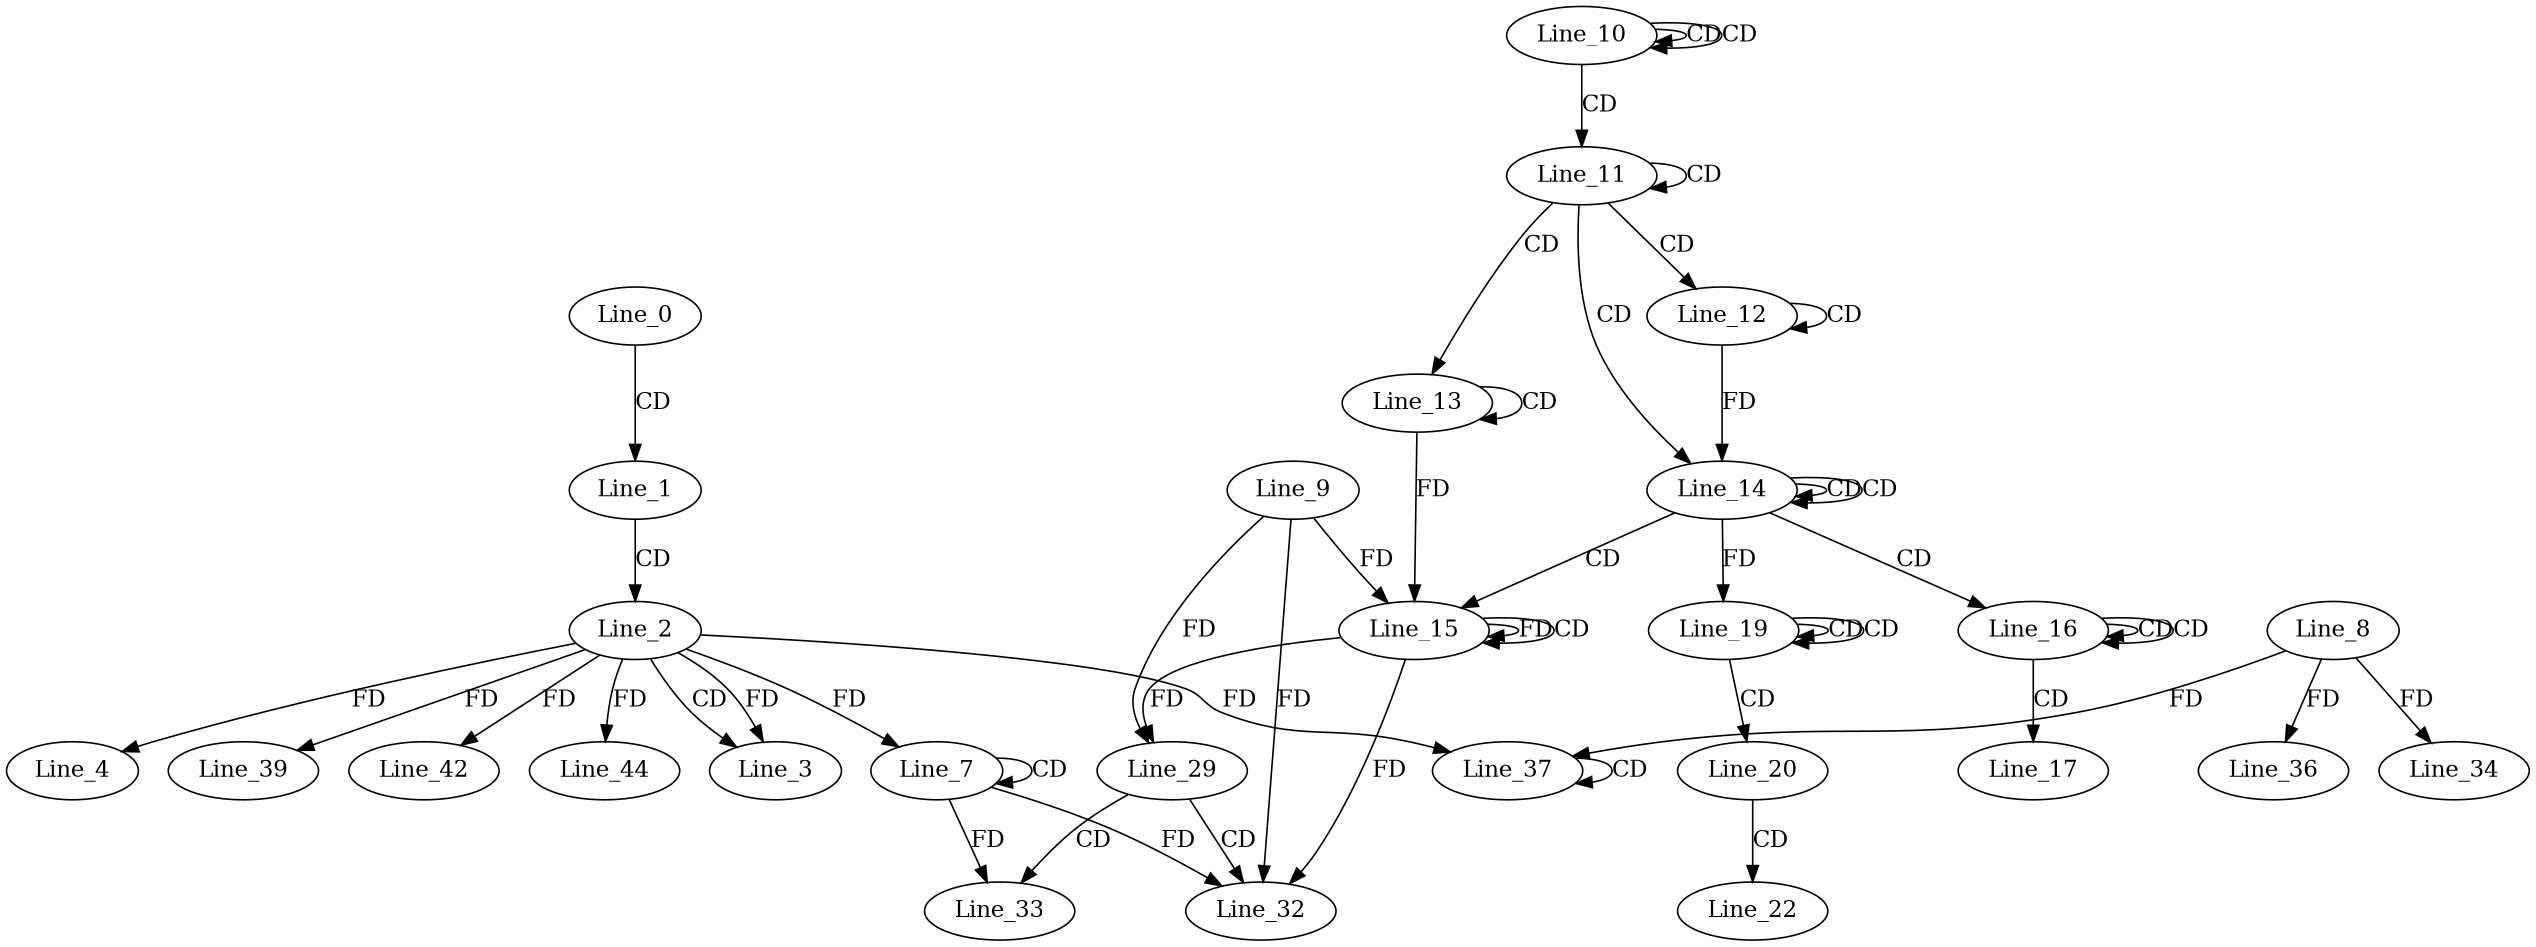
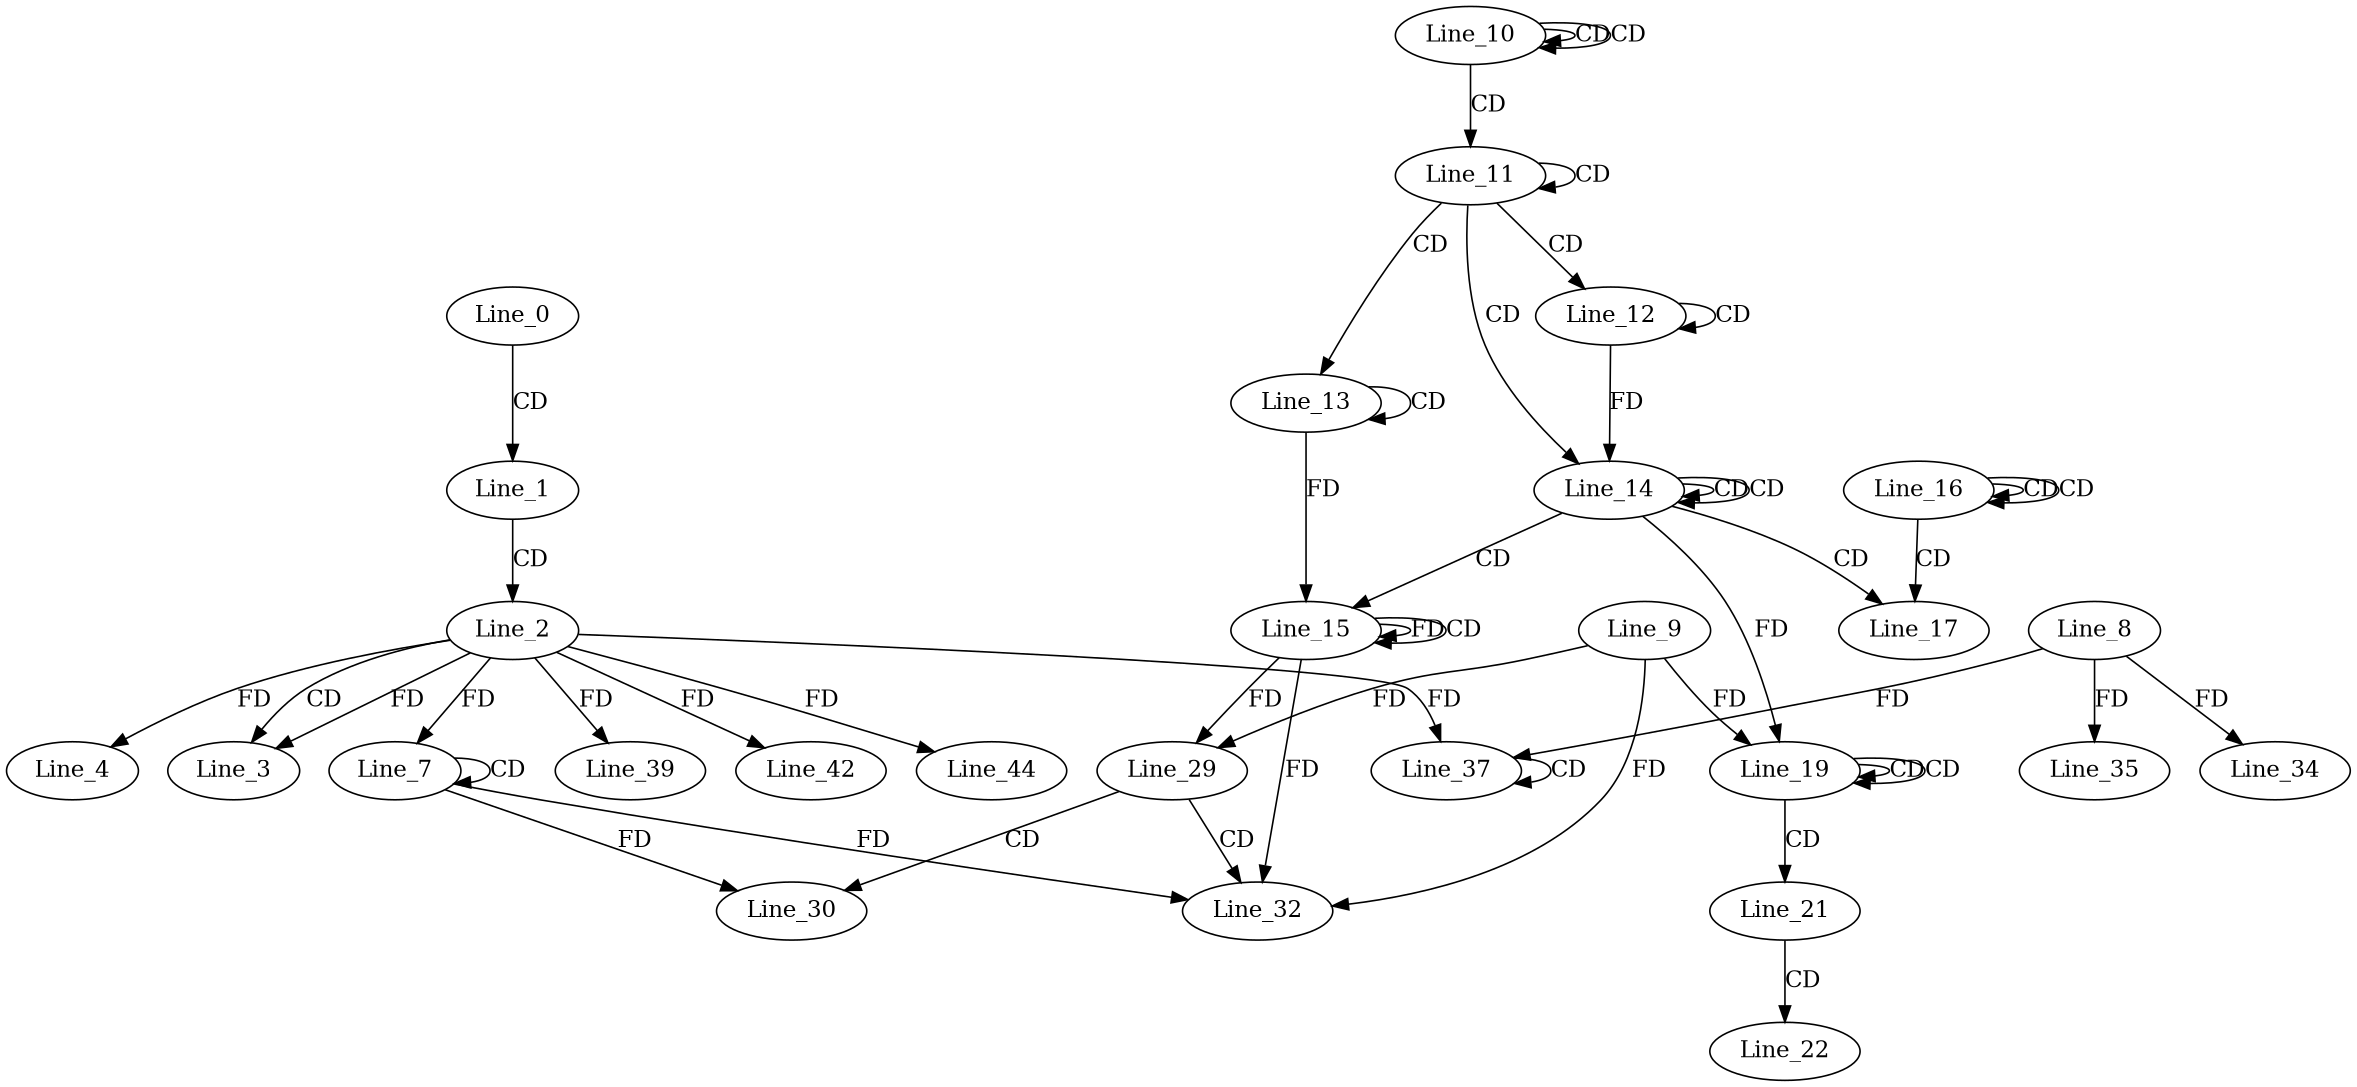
(1344, 555) -> (1699, 699)
(1870, 557) -> (1775, 540)
(1753, 771) -> (1785, 911)
(2273, 771) -> (2094, 771)
(1000, 911) -> (792, 911)
